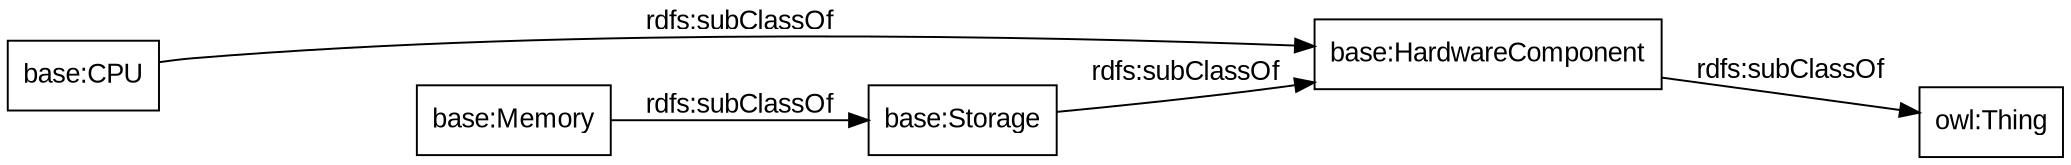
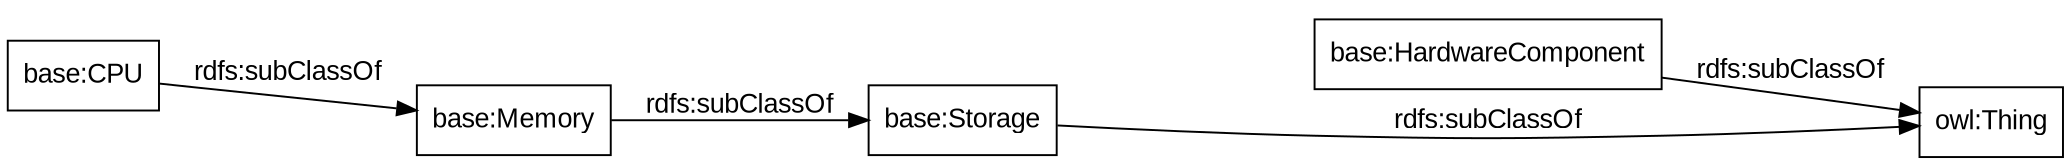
(726, 37) -> (278, 96)
(1176, 100) -> (1478, 138)
